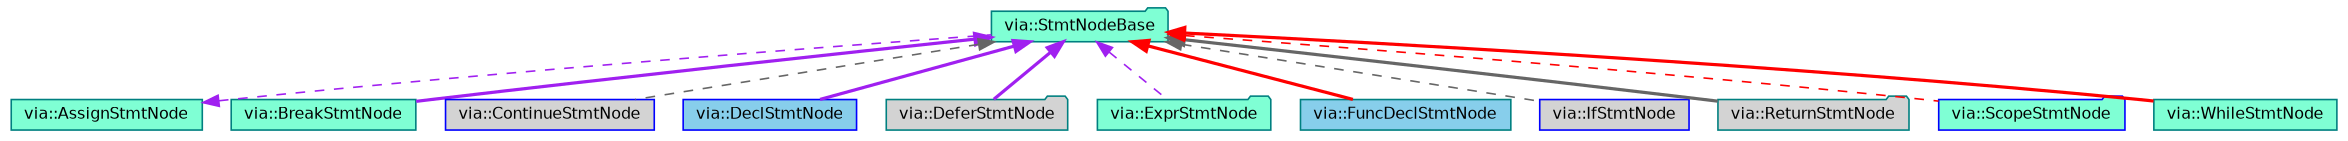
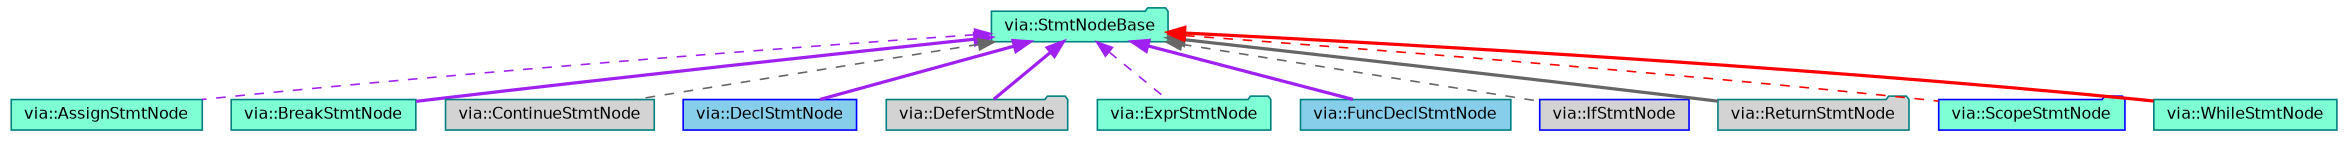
(605, 65) -> (588, 64)
(1250, 73) -> (1250, 73)
(550, 115) -> (550, 115)
